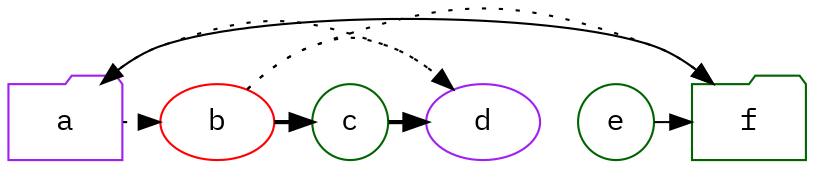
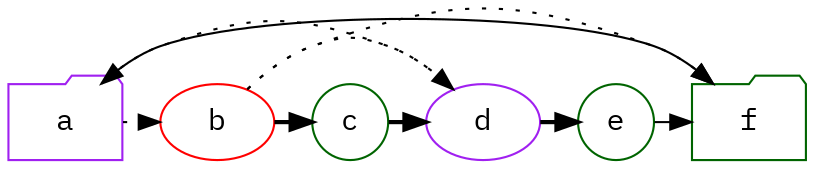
none -> (548, 122)
